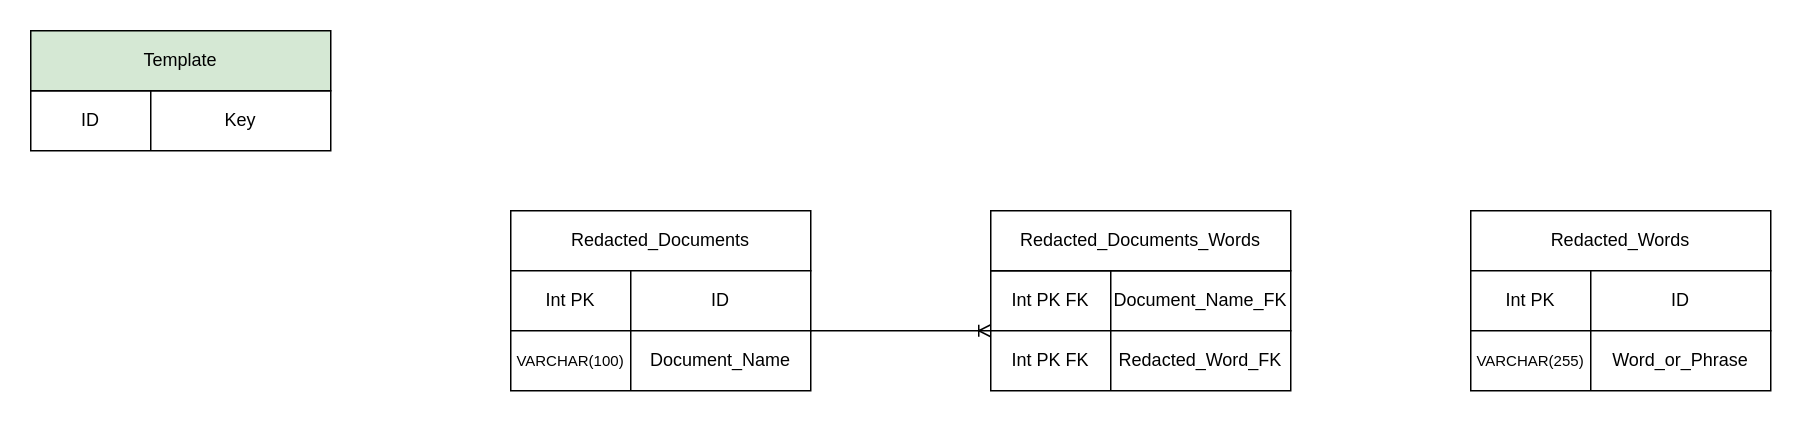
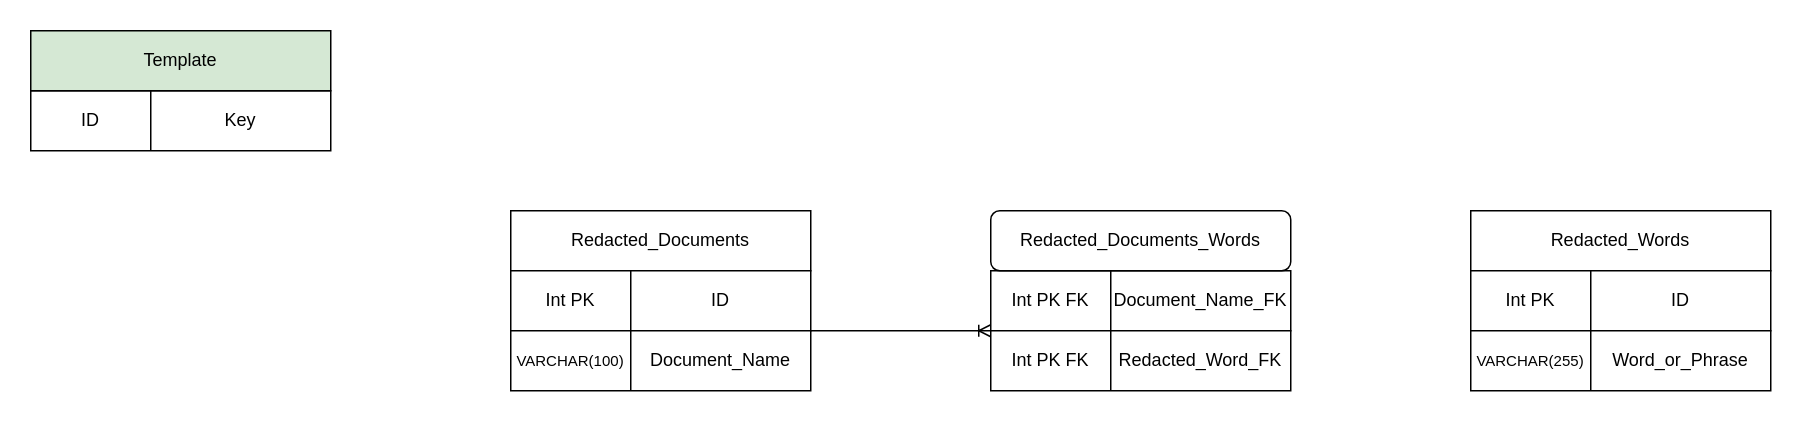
(1141, 241) -> (1141, 241)
